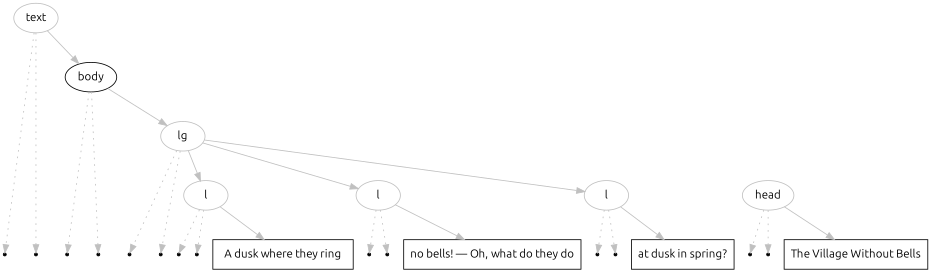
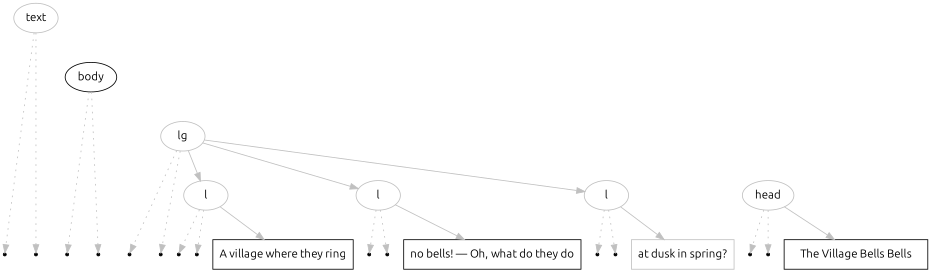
(60, 44) -> none
(134, 105) -> none
(283, 254) -> (283, 254)
(683, 254) -> (683, 254)
(856, 254) -> (856, 254)
